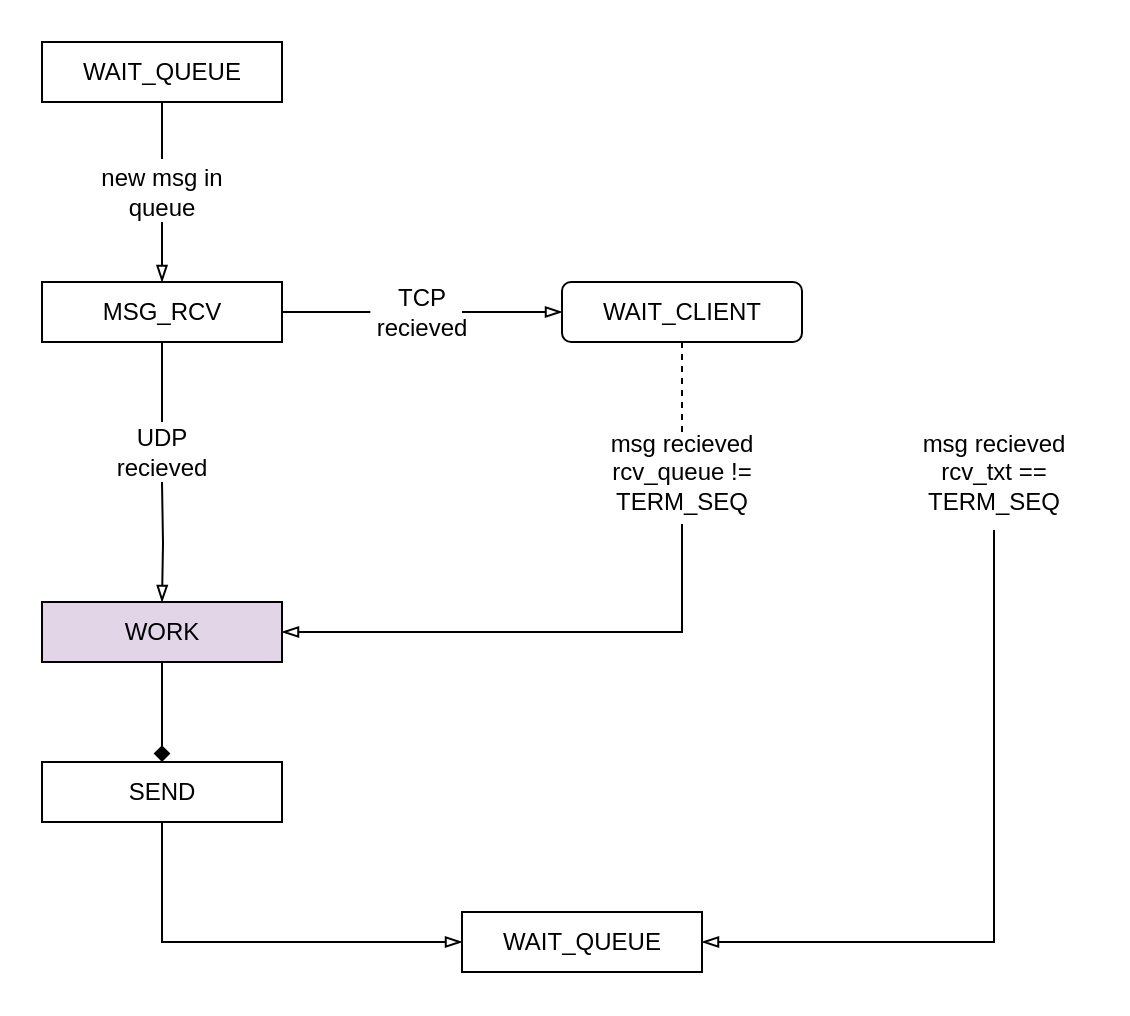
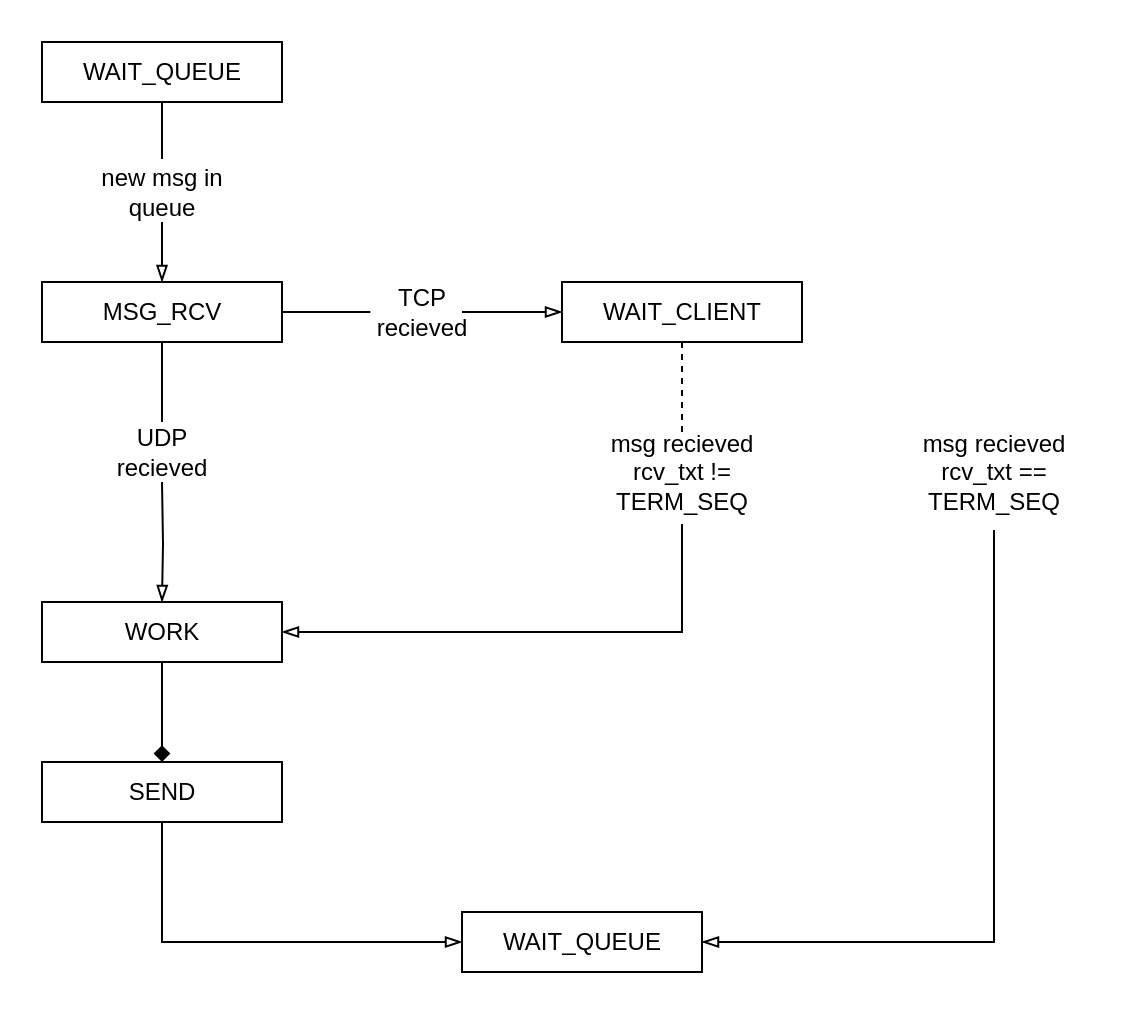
(682, 312) -> (682, 312)
(683, 473) -> (683, 473)
(162, 632) -> (162, 632)
